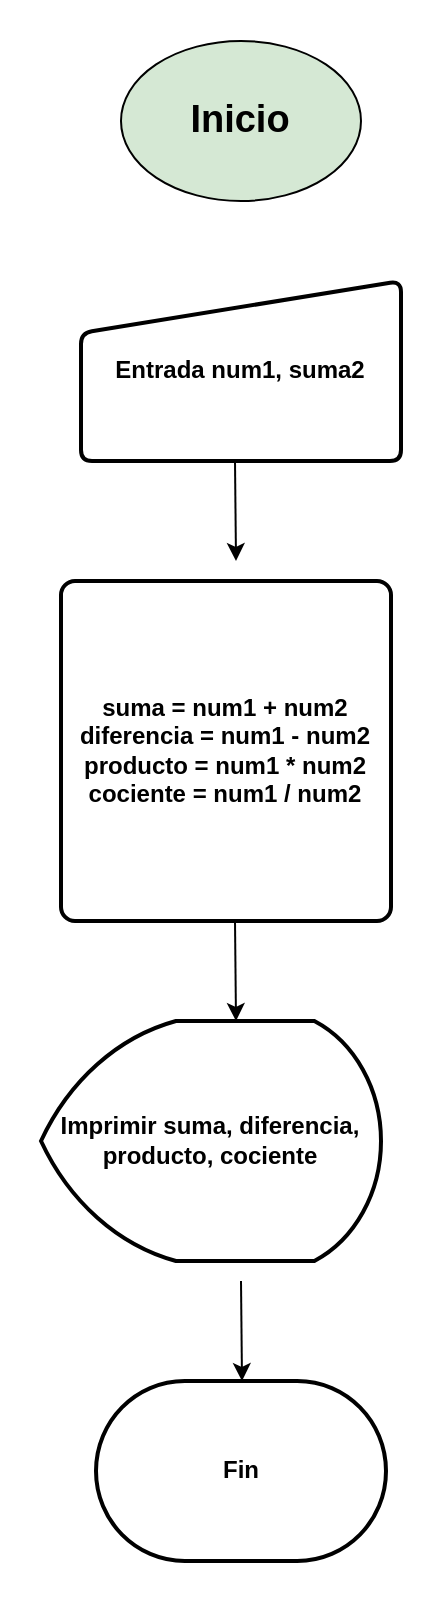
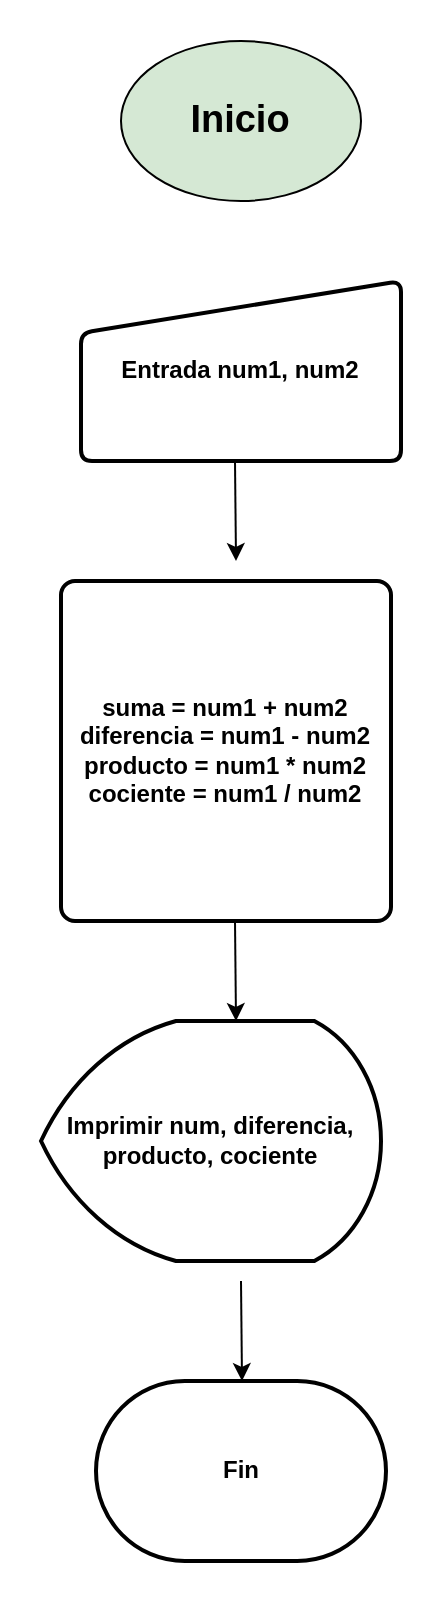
(241, 371) -> (241, 371)
(211, 1141) -> (211, 1141)
